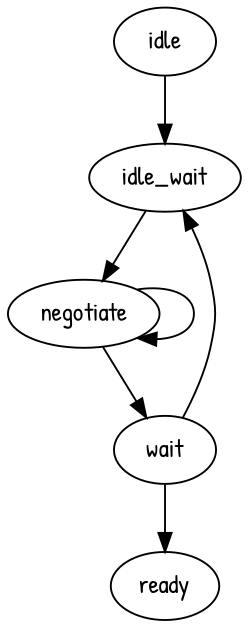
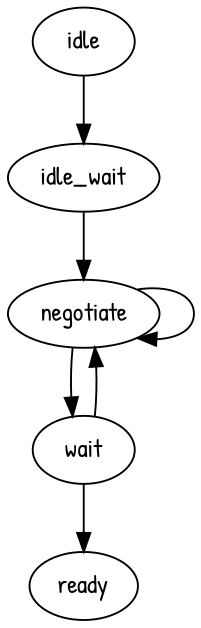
(215, 324) -> (96, 392)
